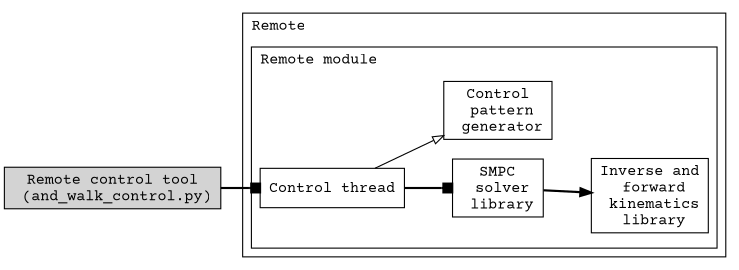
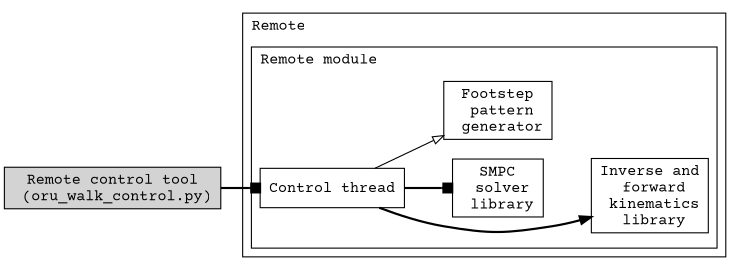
(498, 110) -> (498, 110)
(113, 188) -> (113, 188)
(562, 191) -> (479, 231)
